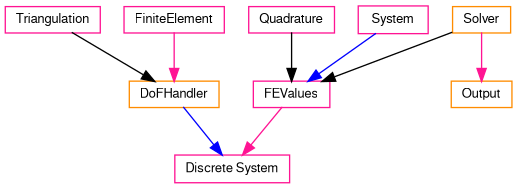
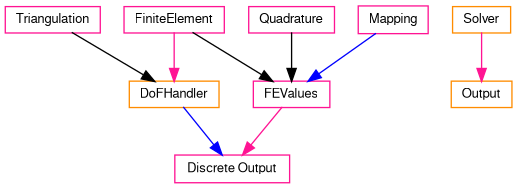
(393, 20) -> (393, 20)
(393, 55) -> (227, 54)
(232, 169) -> (232, 169)
